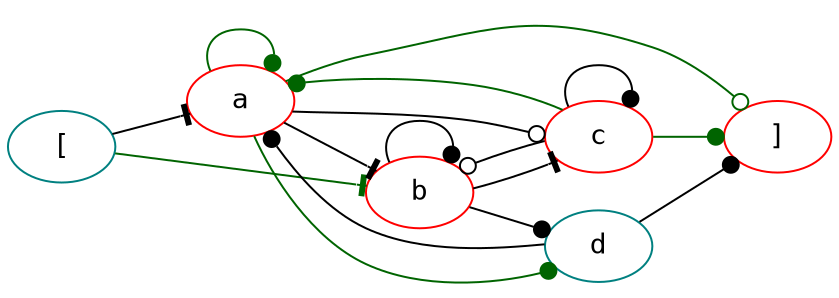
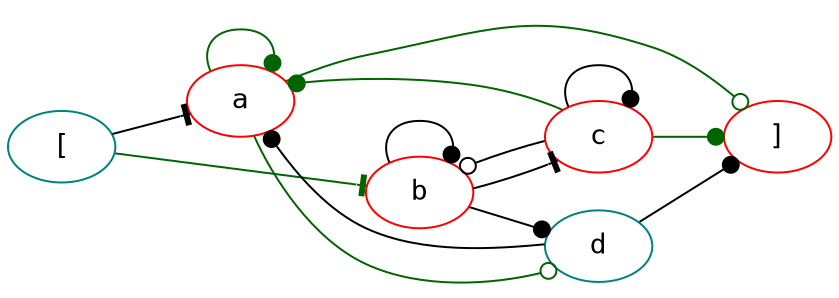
(393, 114) -> none
(326, 144) -> none
(368, 265) -> (368, 265)
